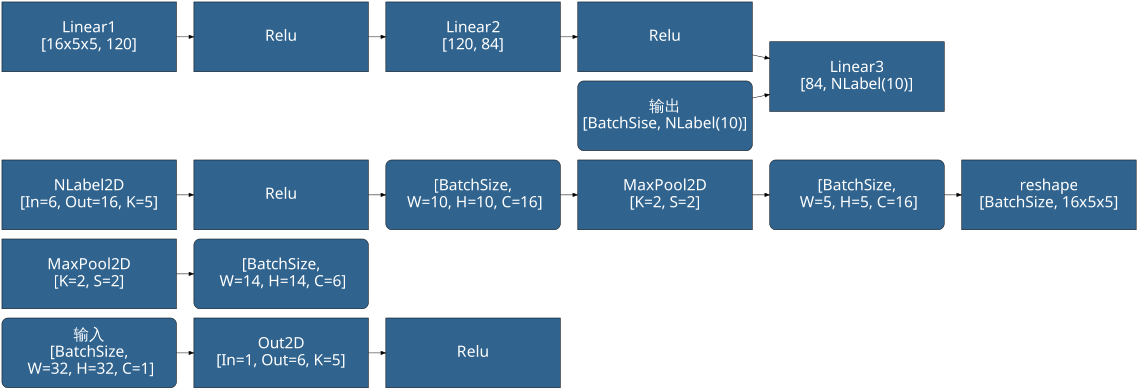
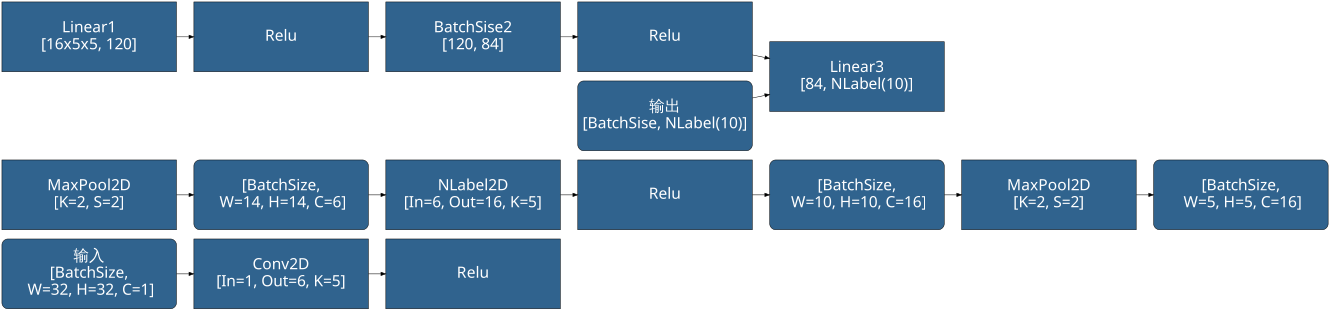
(473, 37) -> (473, 37)
none -> (375, 195)
(1049, 195) -> none
(281, 353) -> (281, 274)
